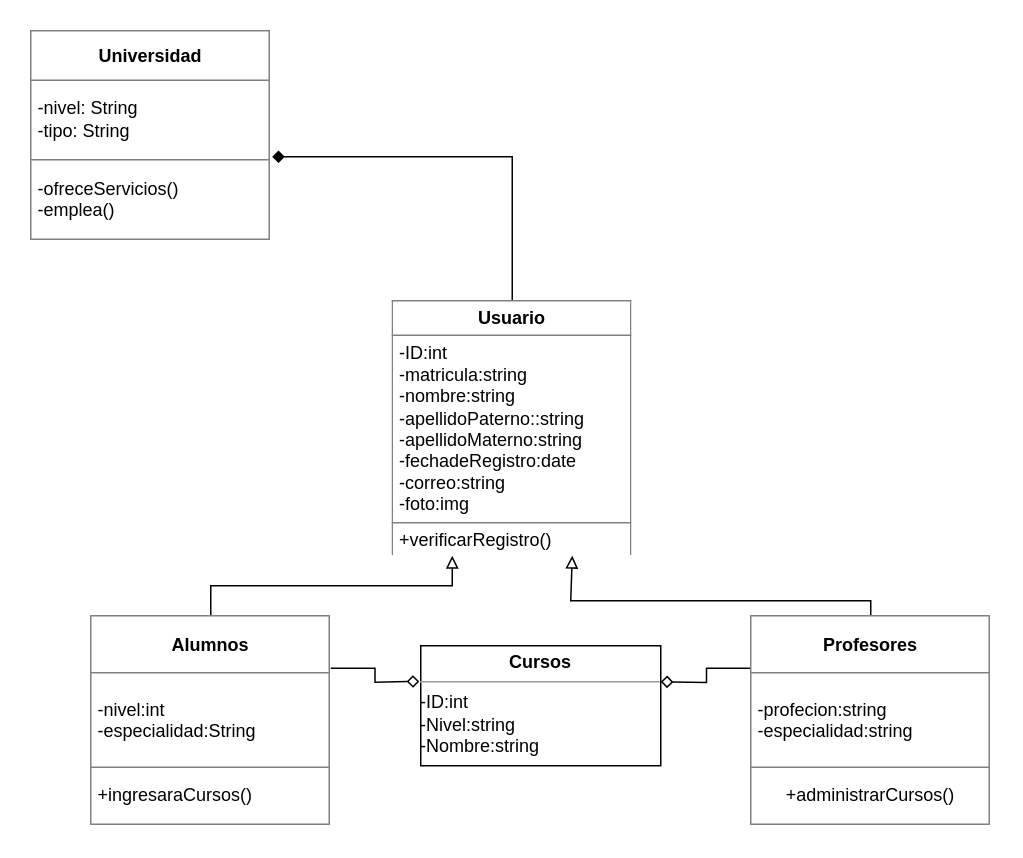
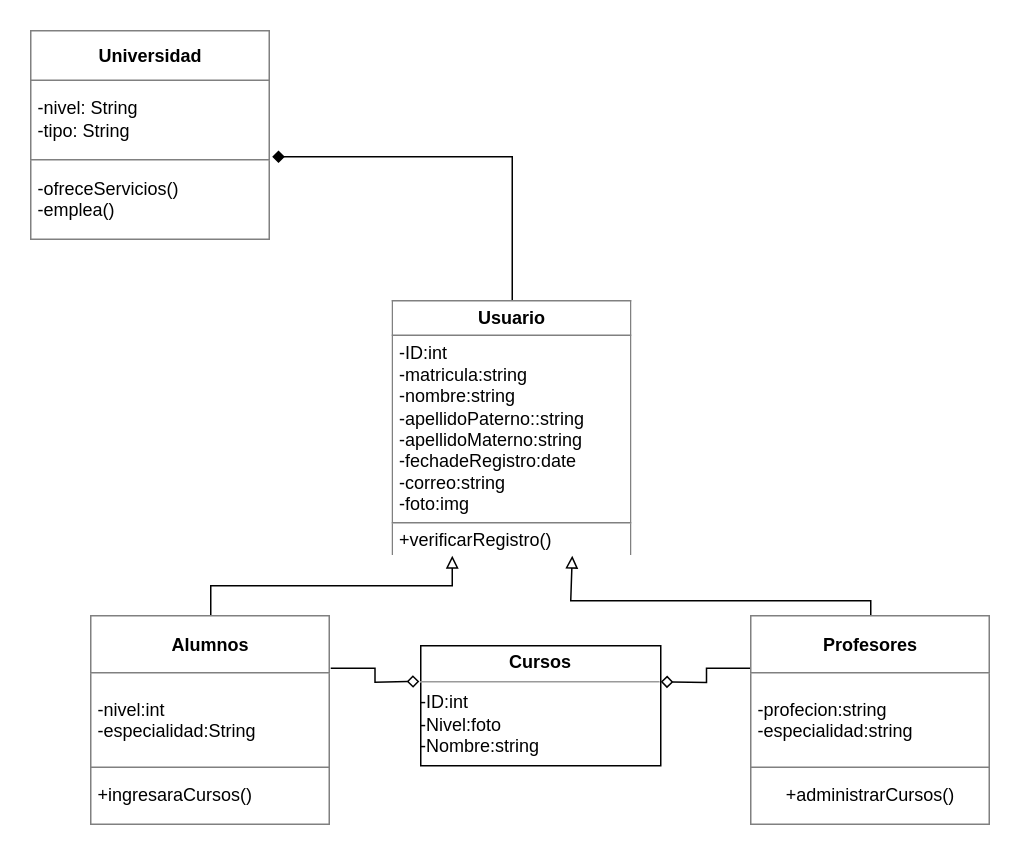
(487, 689) -> (487, 689)
